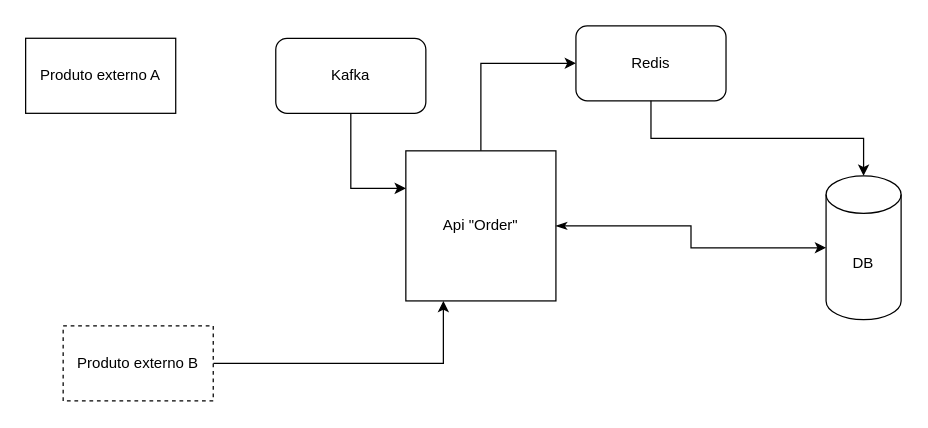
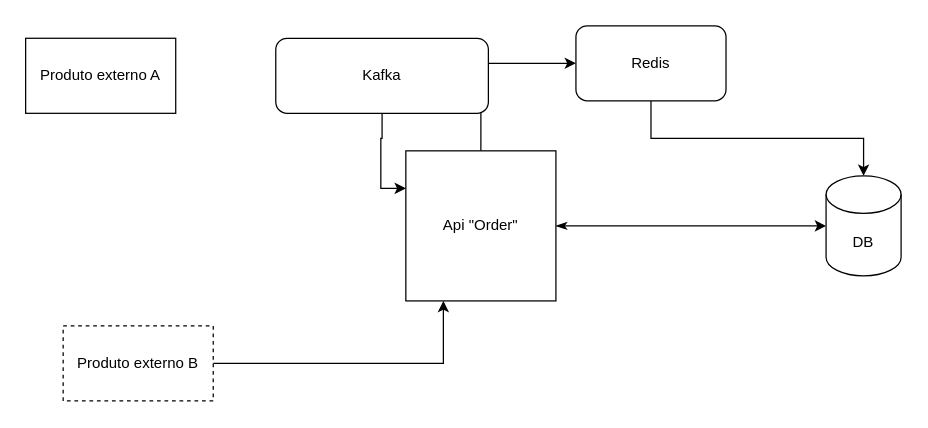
(351, 76) -> (382, 76)
(863, 248) -> (863, 226)
